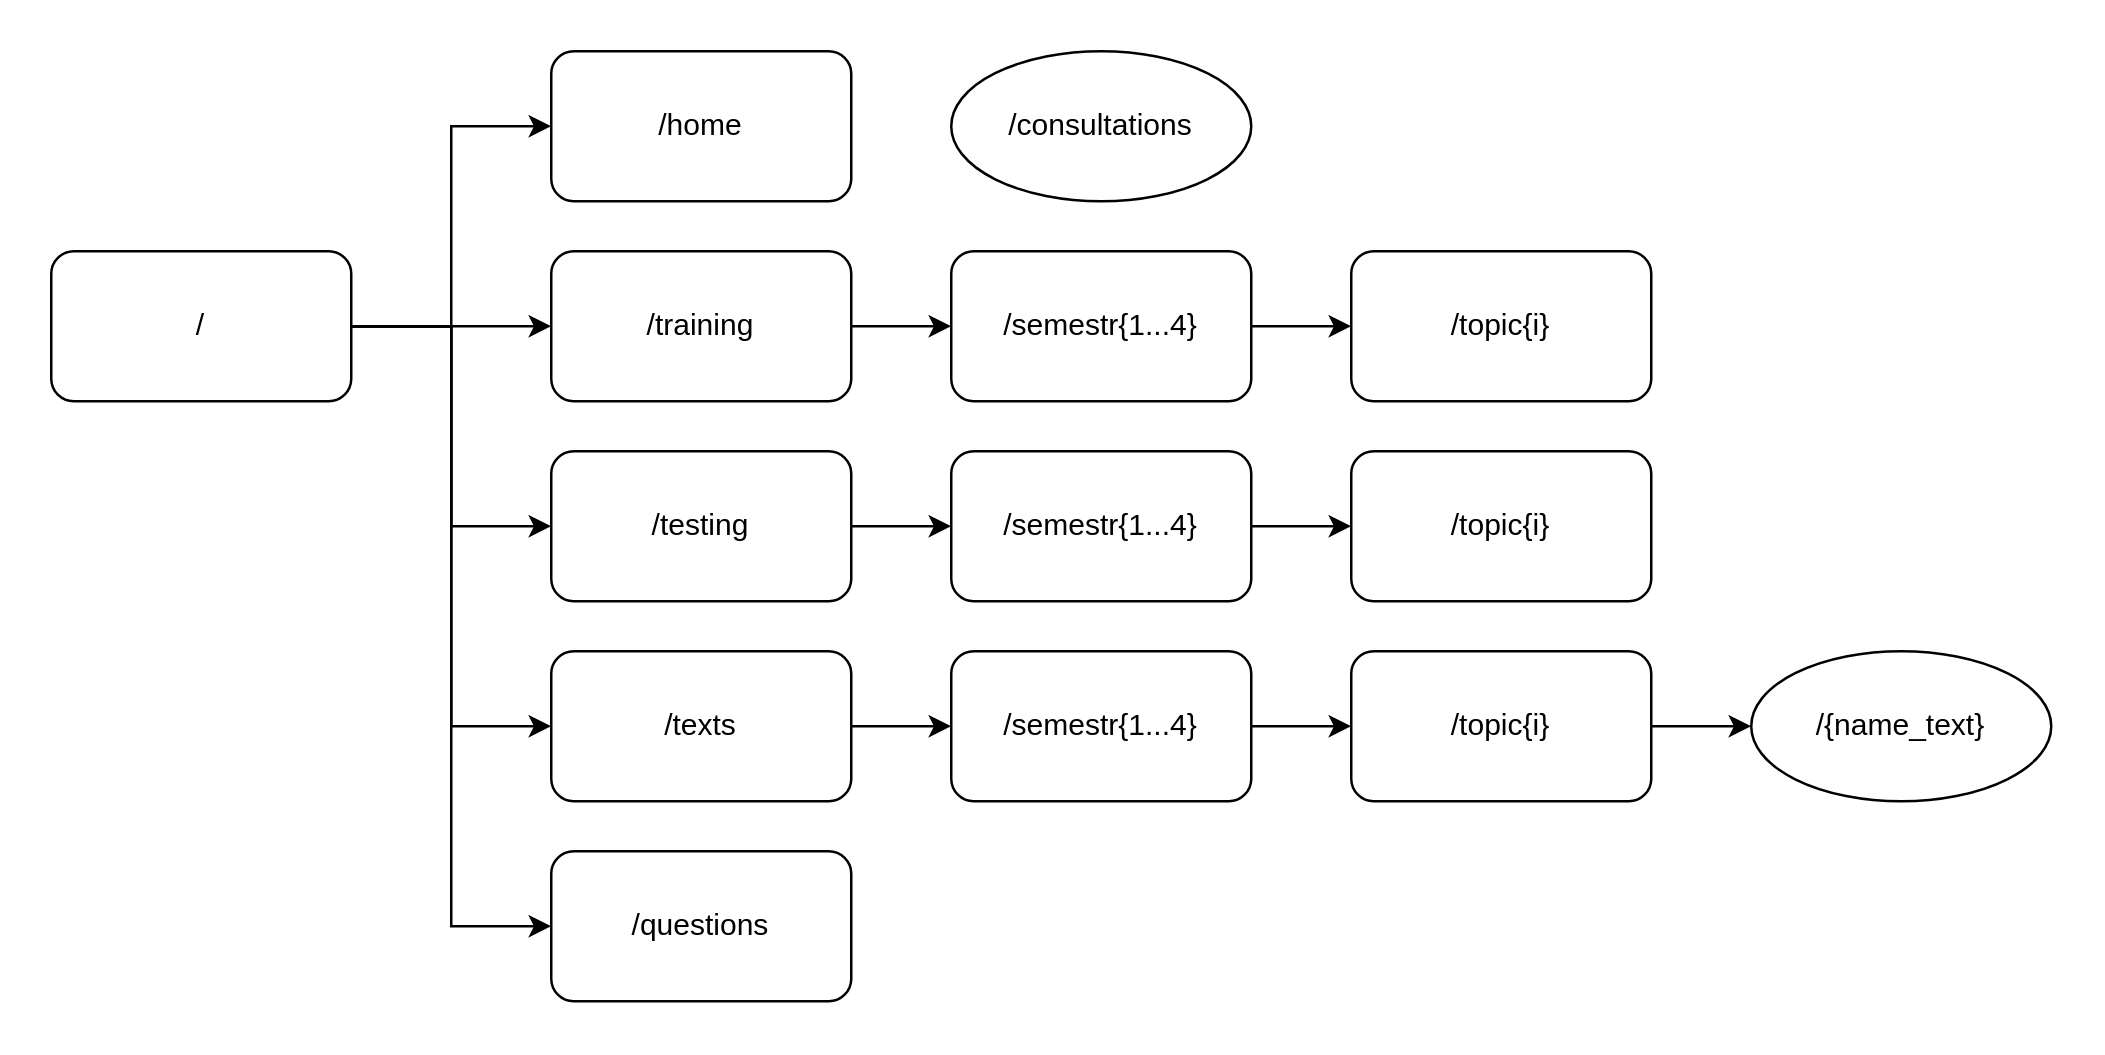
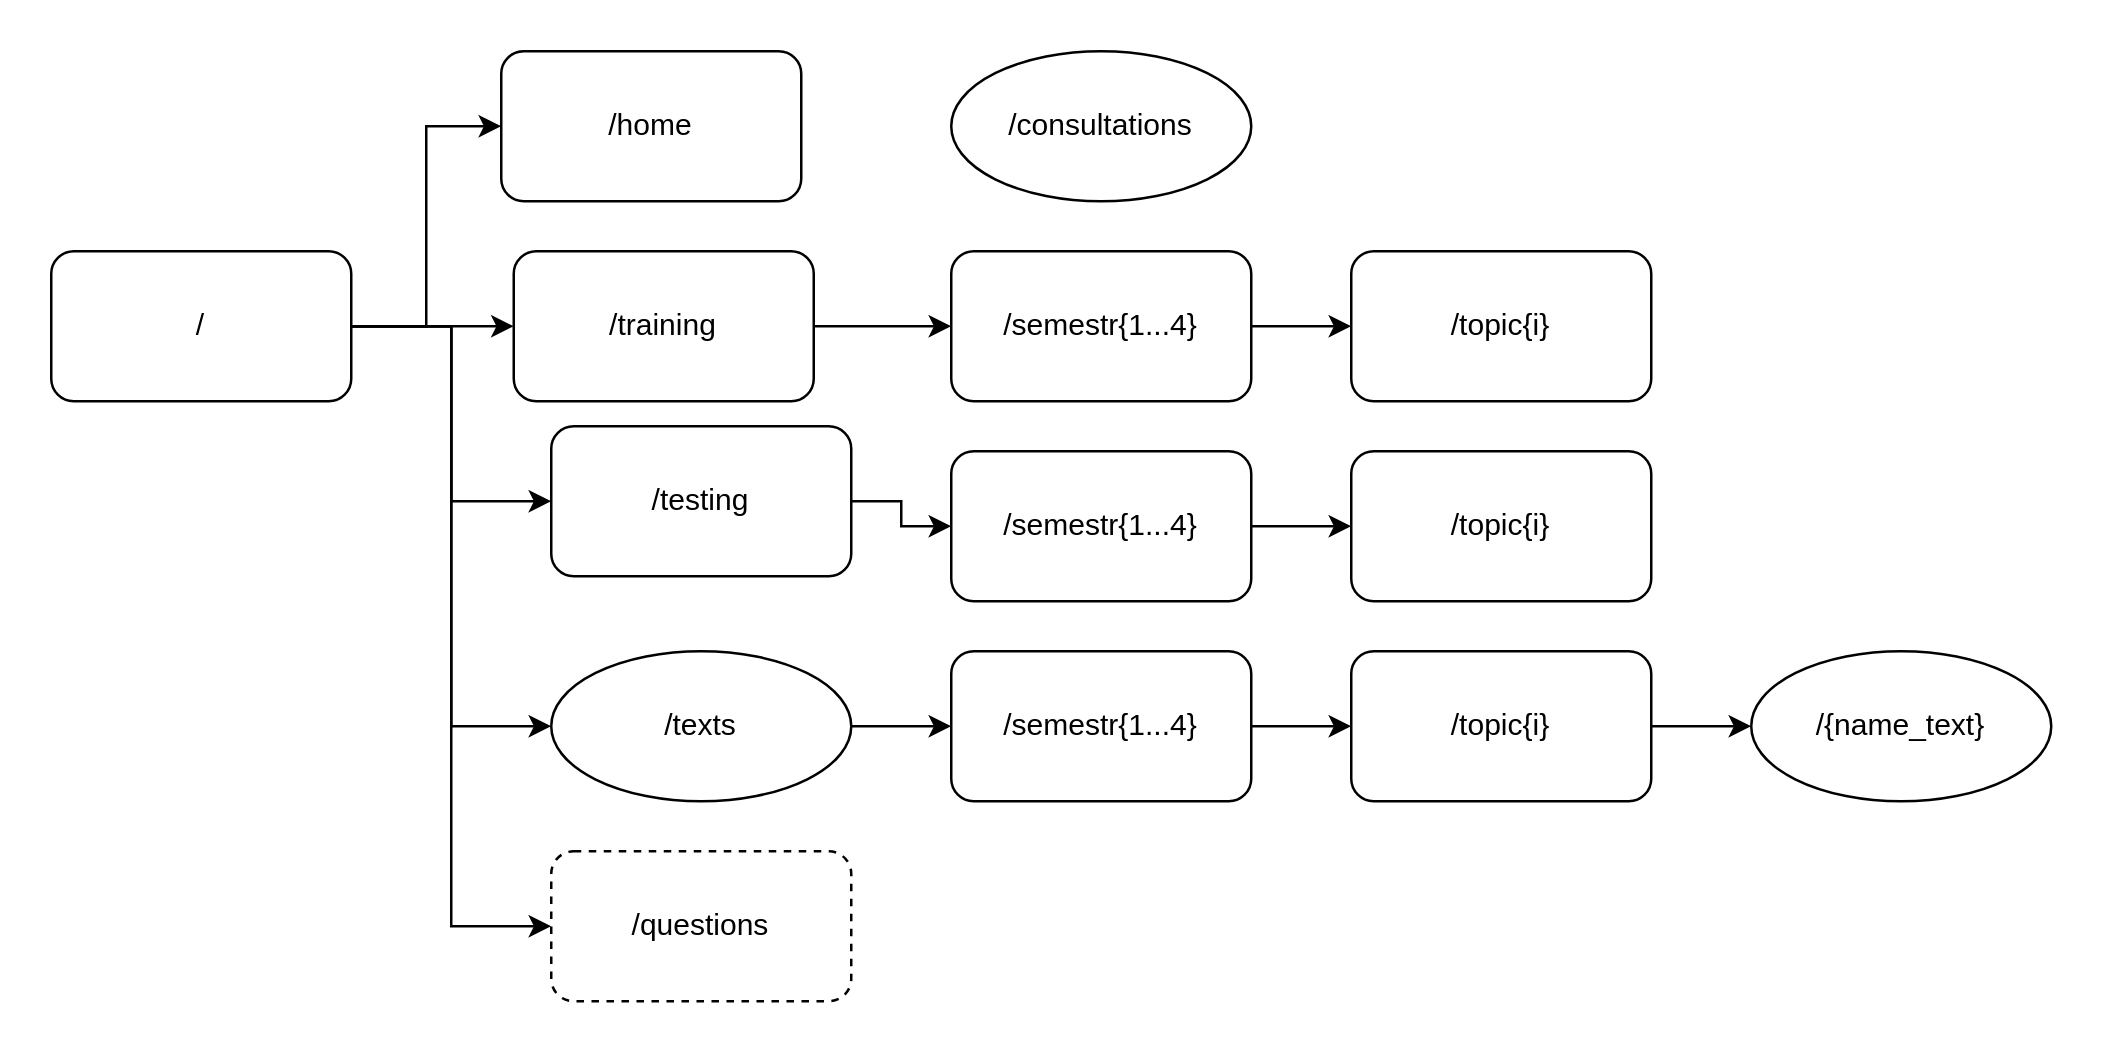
(701, 126) -> (651, 126)
(701, 326) -> (664, 326)
(701, 526) -> (701, 501)
(701, 726) -> (701, 726)
(701, 926) -> (701, 926)
